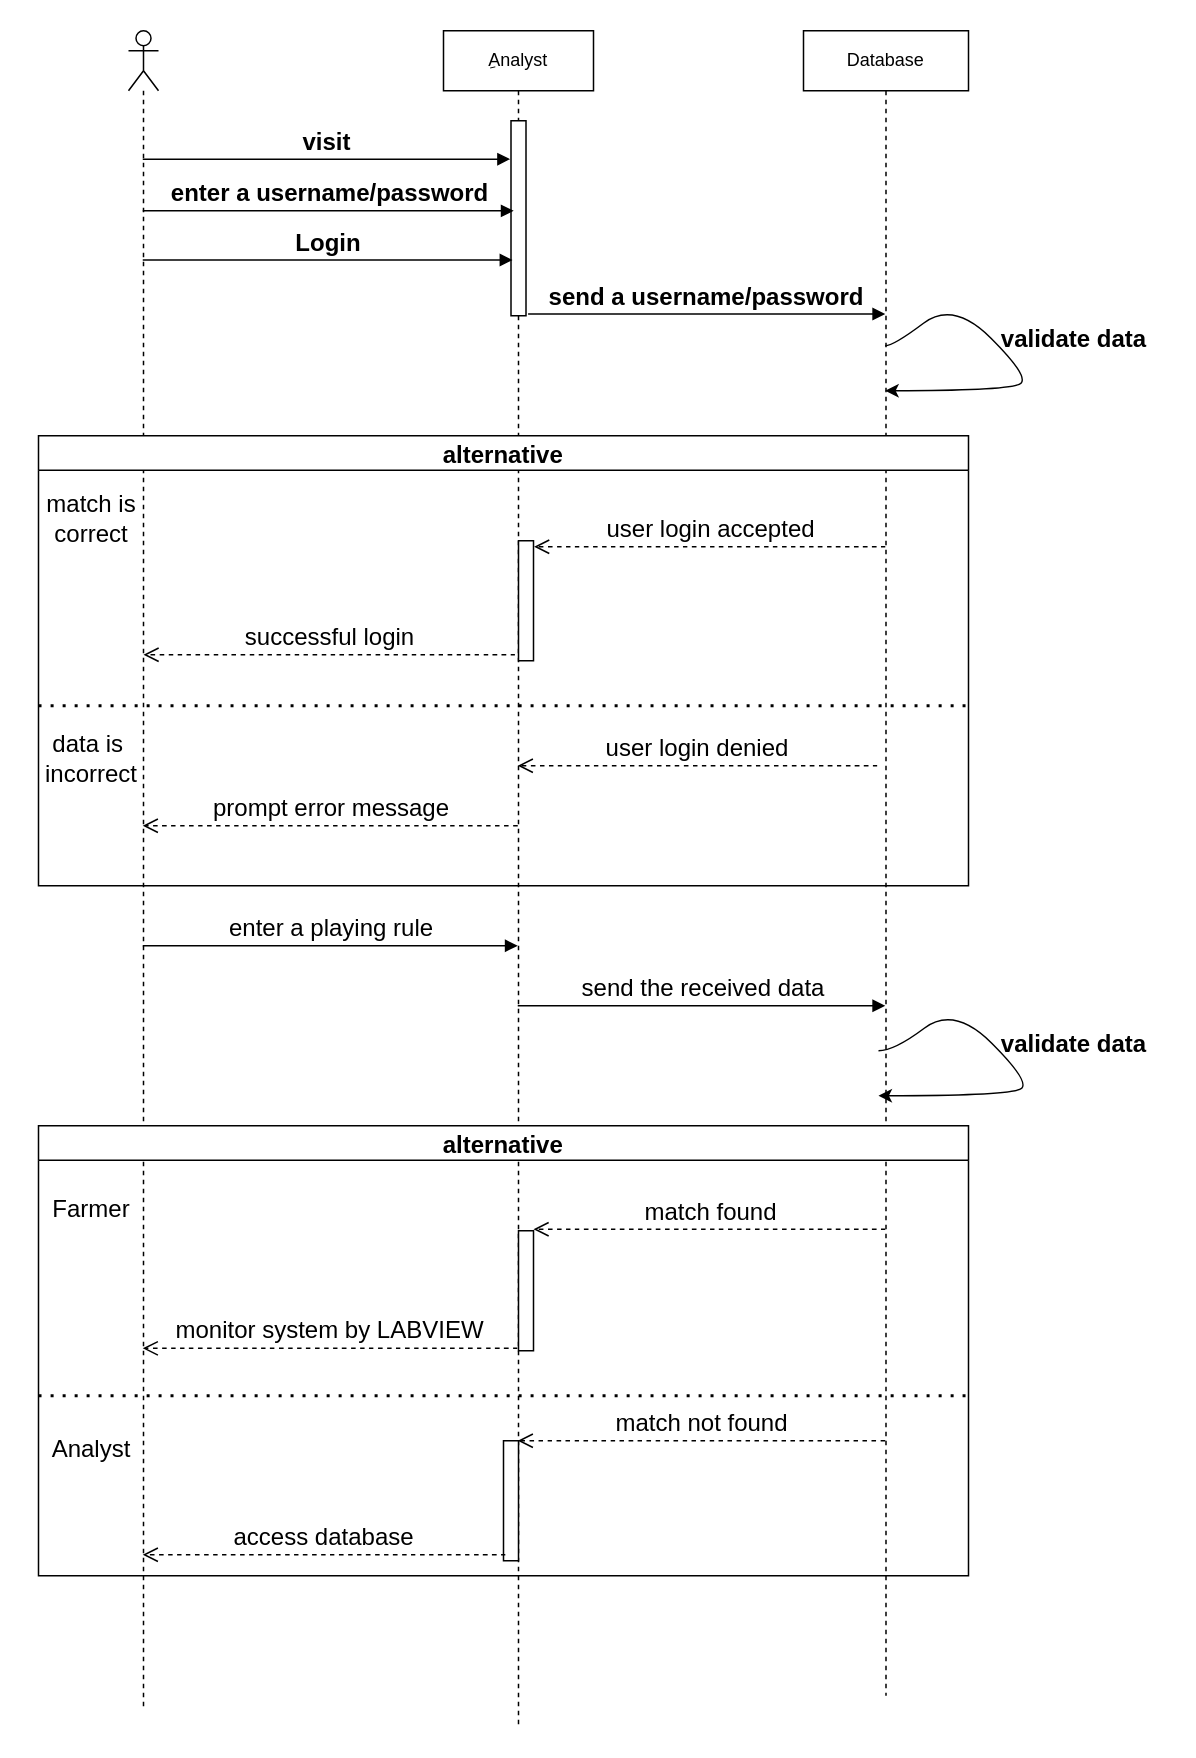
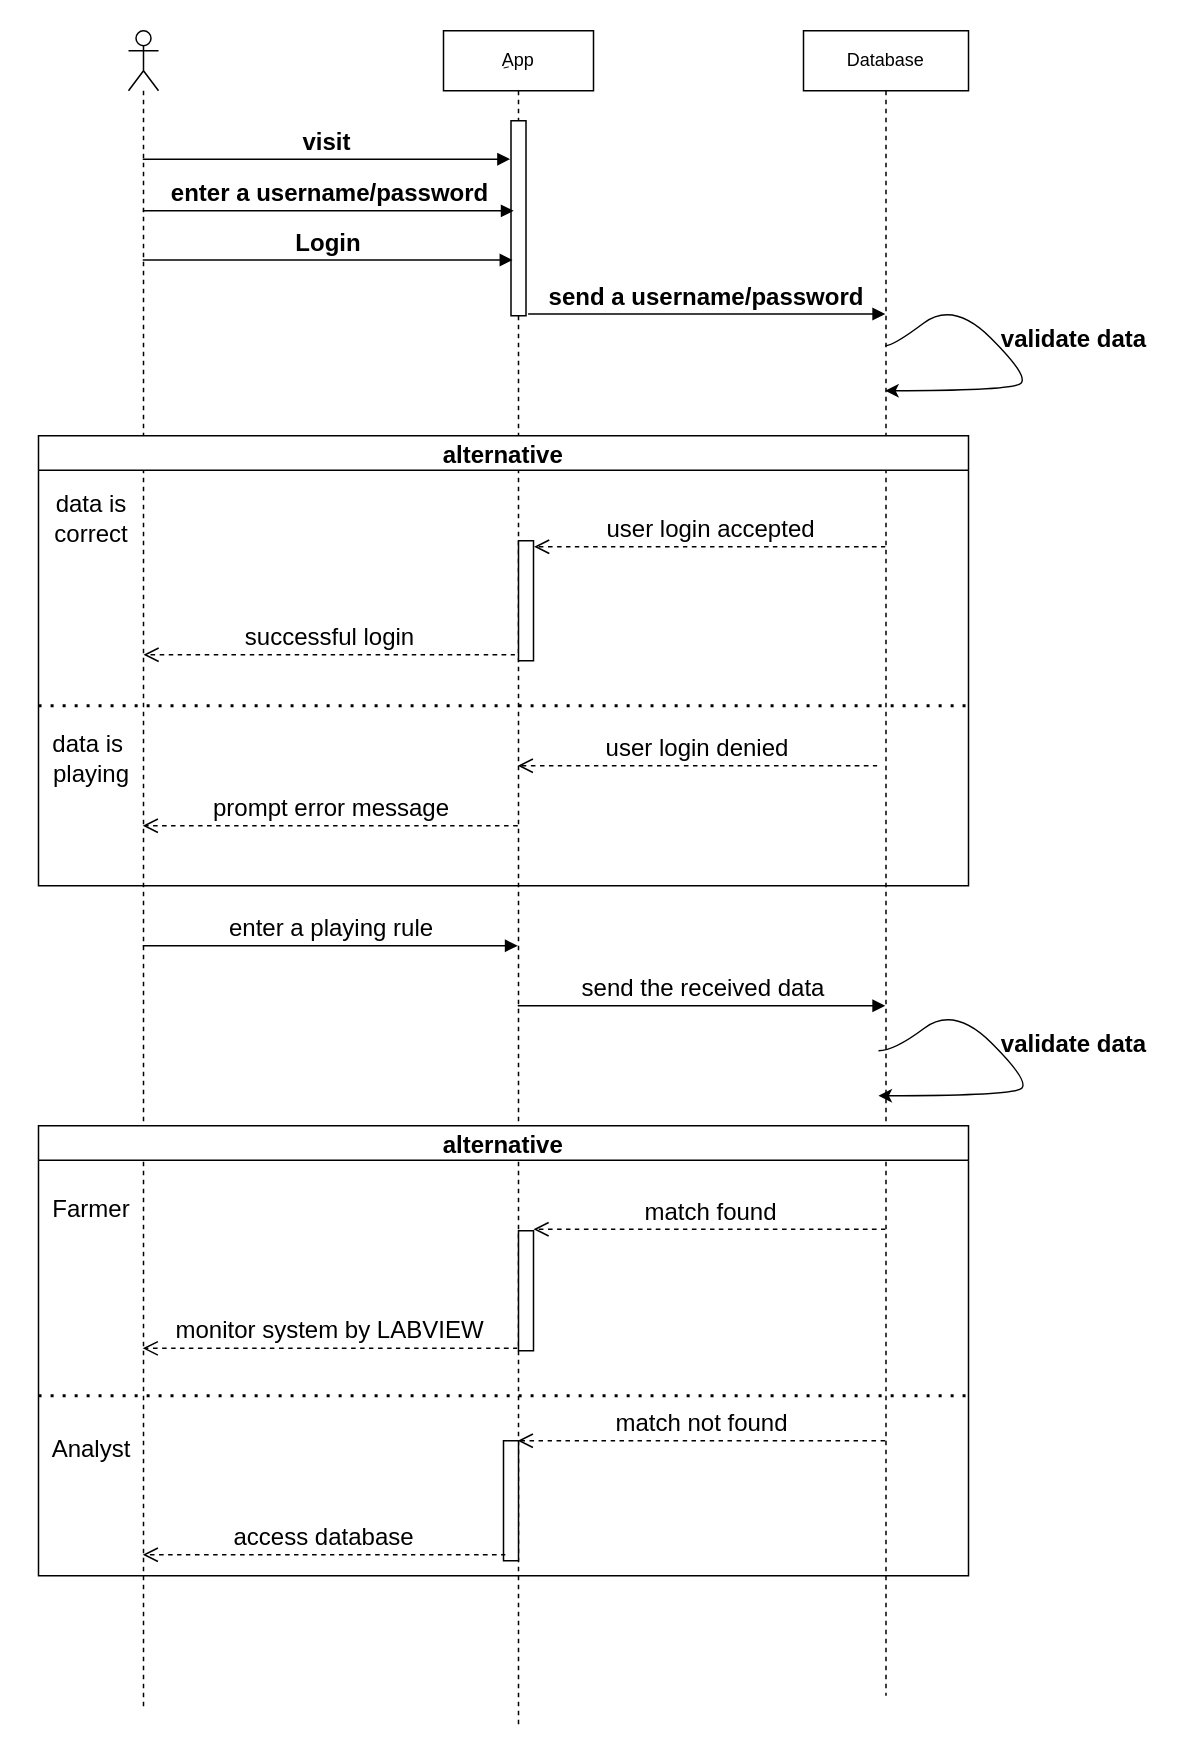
(518, 61) -> (518, 61)
(92, 518) -> (92, 518)
(92, 758) -> (92, 758)
